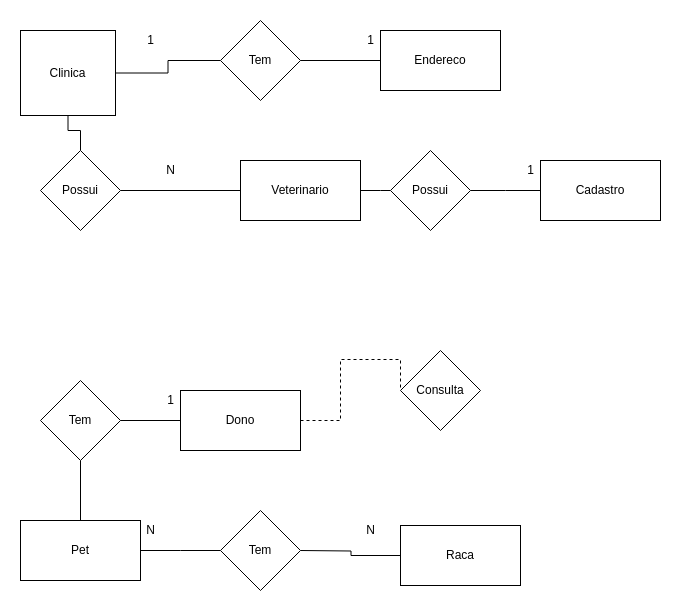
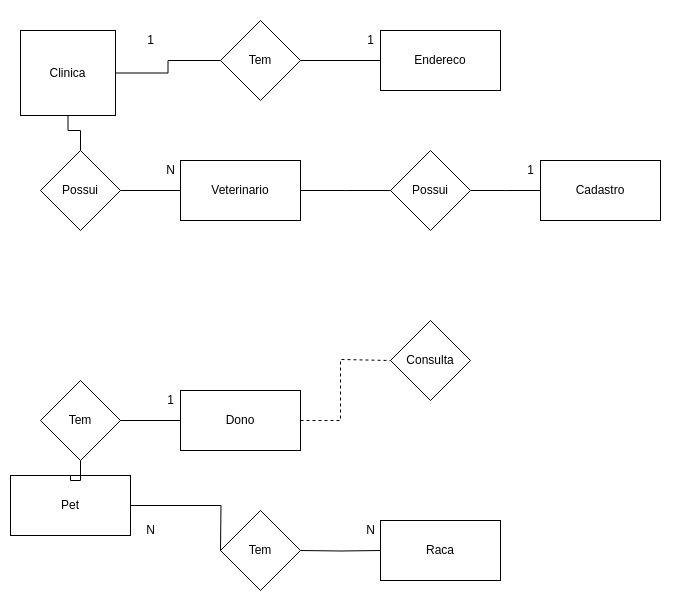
(301, 191) -> (241, 191)
(441, 391) -> (431, 361)
(81, 551) -> (71, 506)
(461, 556) -> (441, 551)
